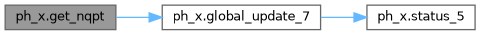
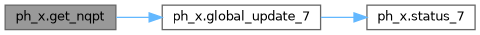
(421, 17) -> (421, 17)
